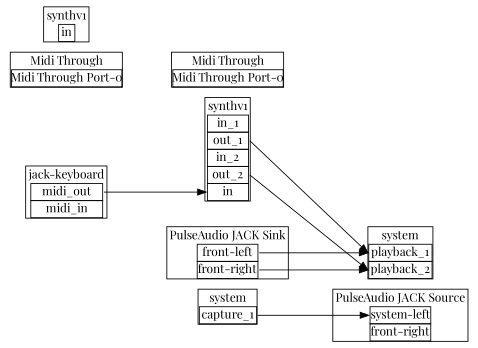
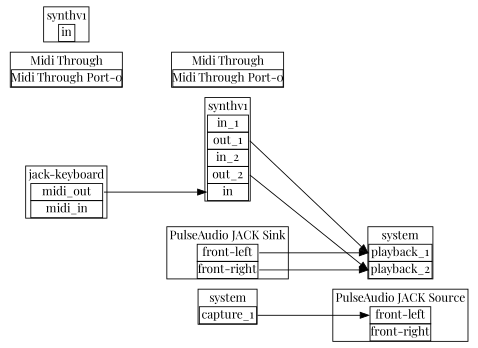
(400, 315) -> (400, 315)
